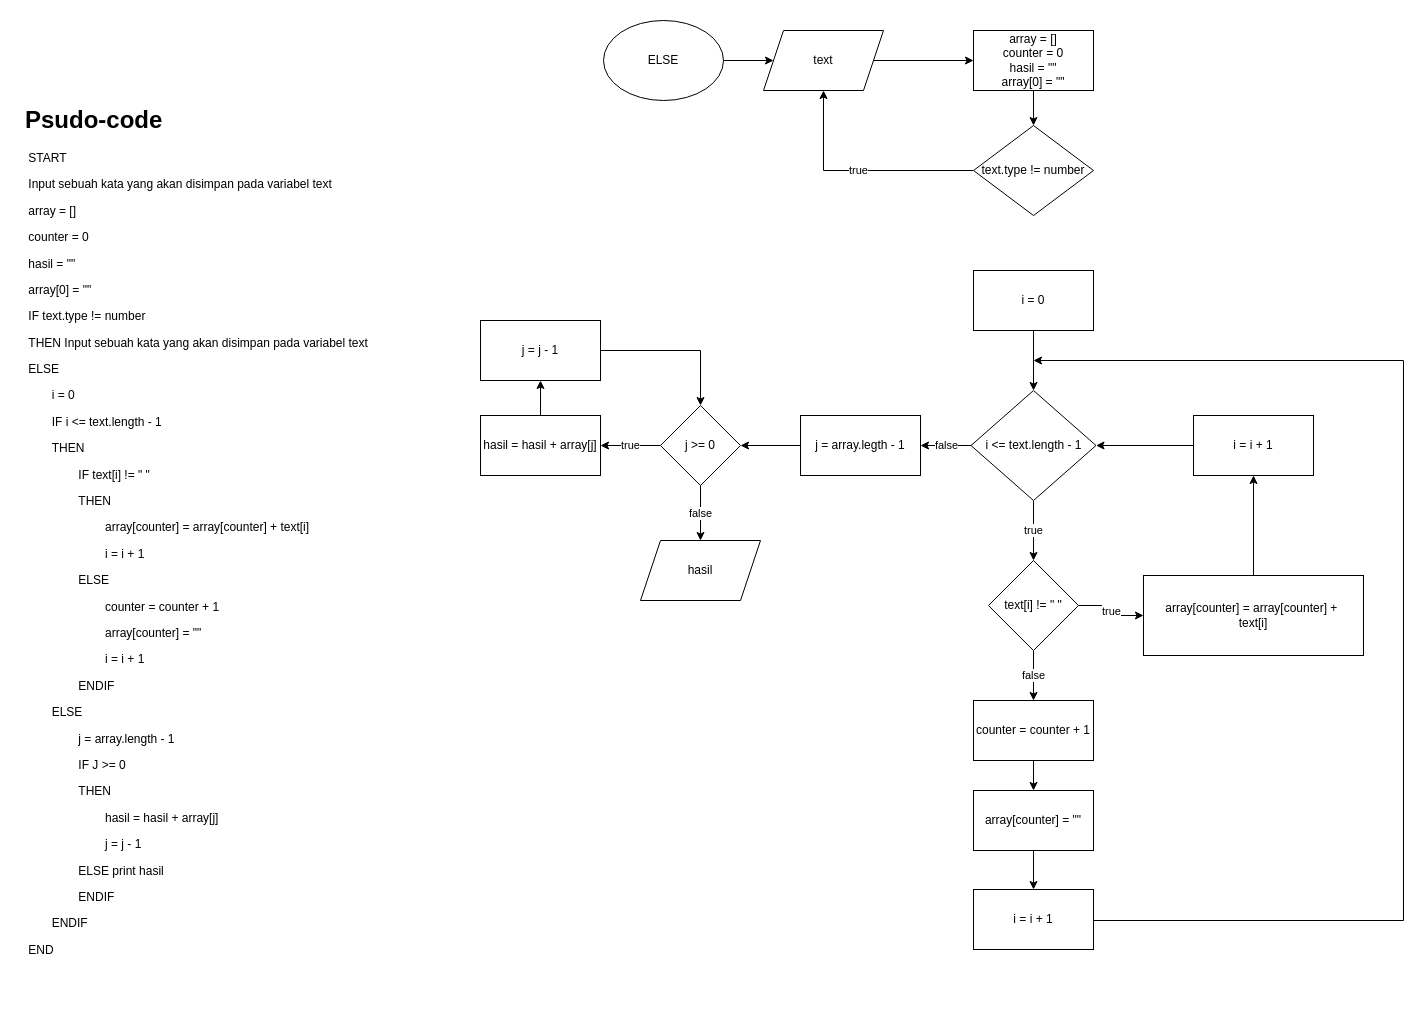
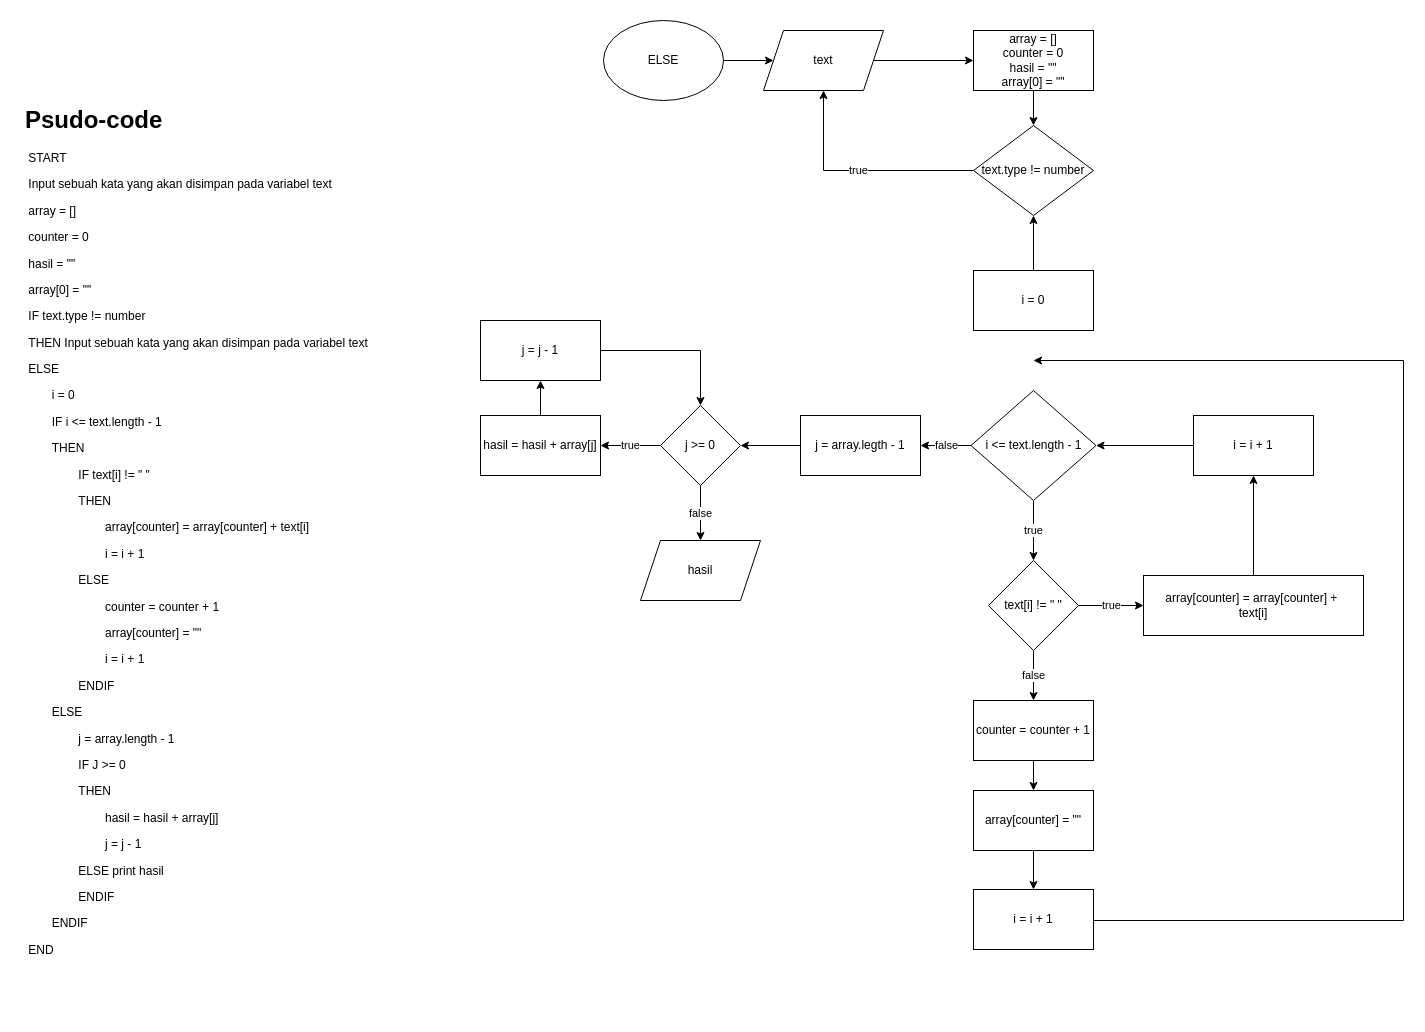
(1034, 357) -> (1034, 246)
(1254, 616) -> (1254, 606)
